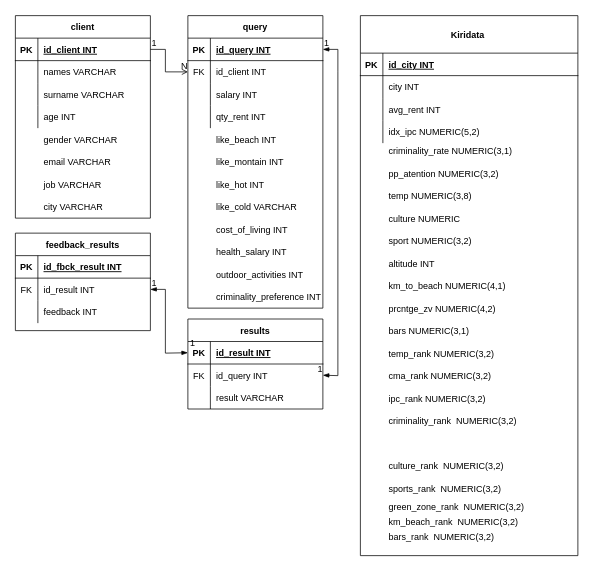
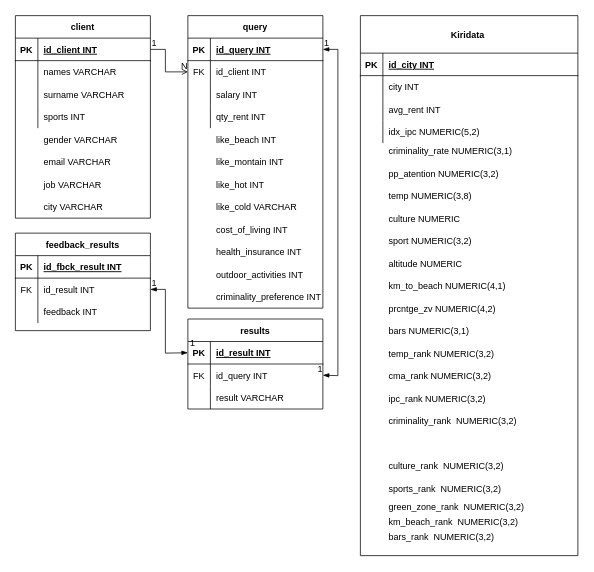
(60, 117) -> (68, 117)
(255, 252) -> (263, 252)
(415, 263) -> (425, 263)
